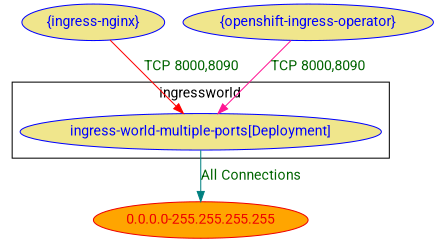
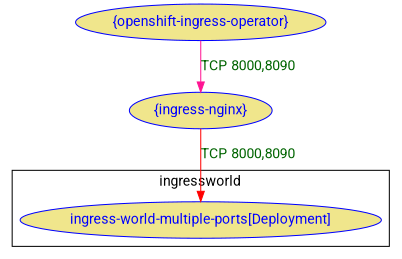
(258, 73) -> (201, 61)
(201, 220) -> none
